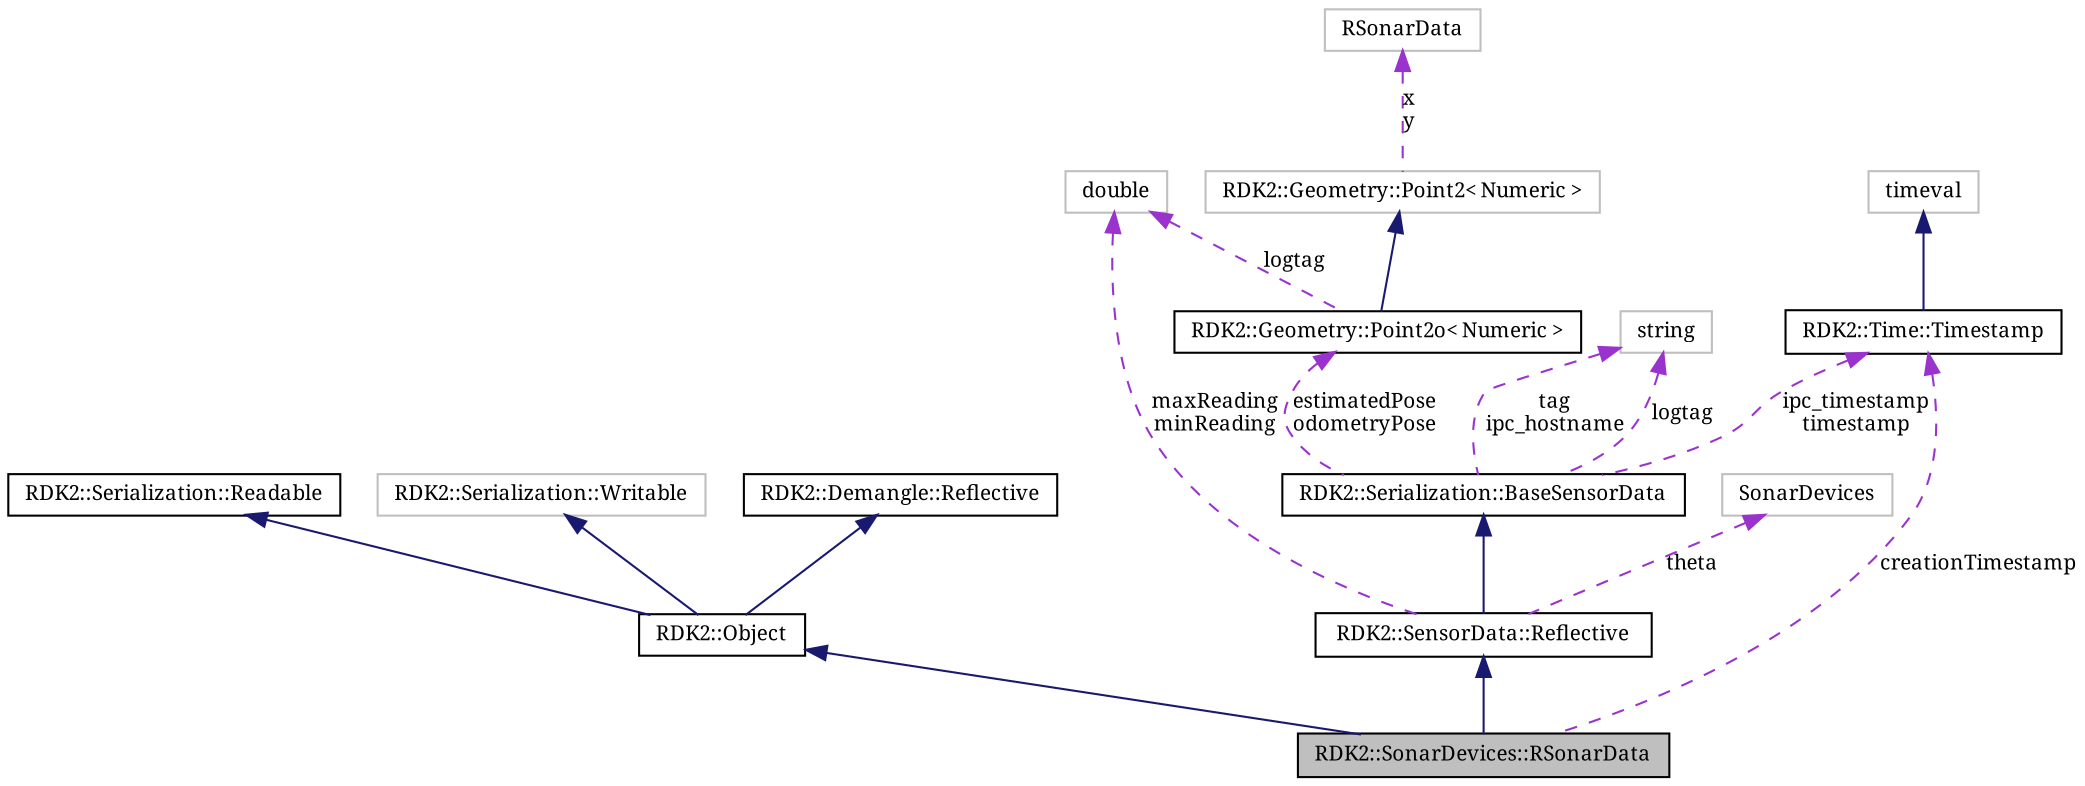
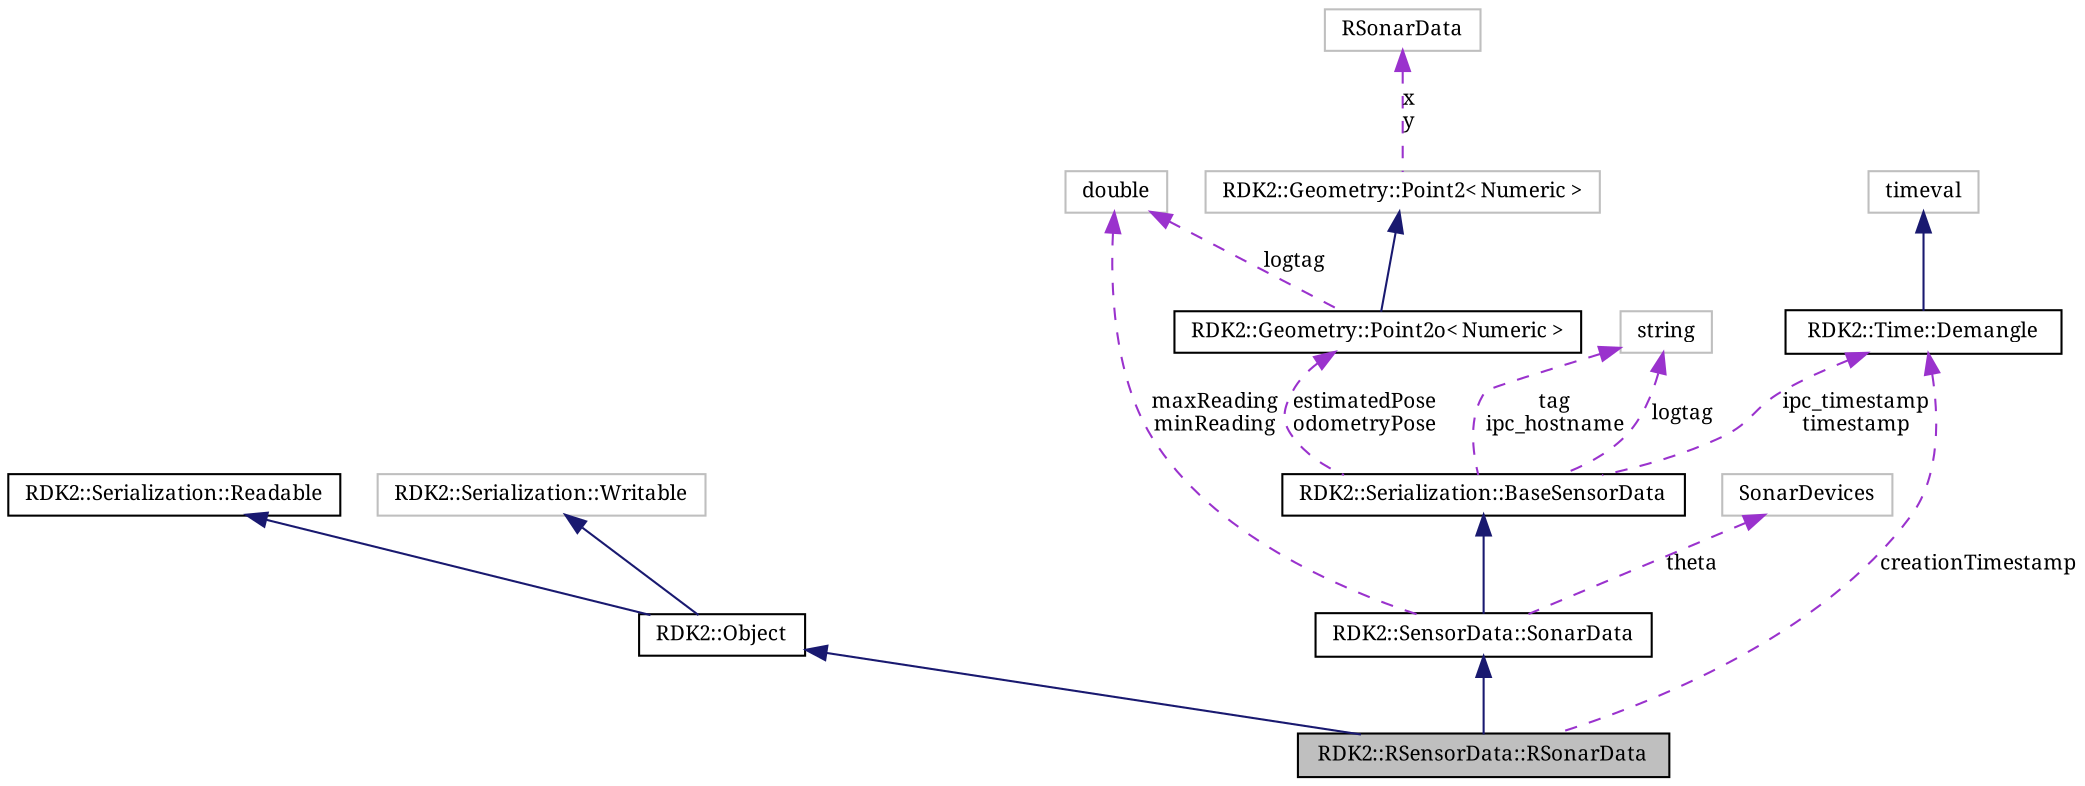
(1924, 332) -> (1924, 332)
(901, 495) -> none
(1484, 635) -> (1484, 635)
(1484, 755) -> (1484, 755)
